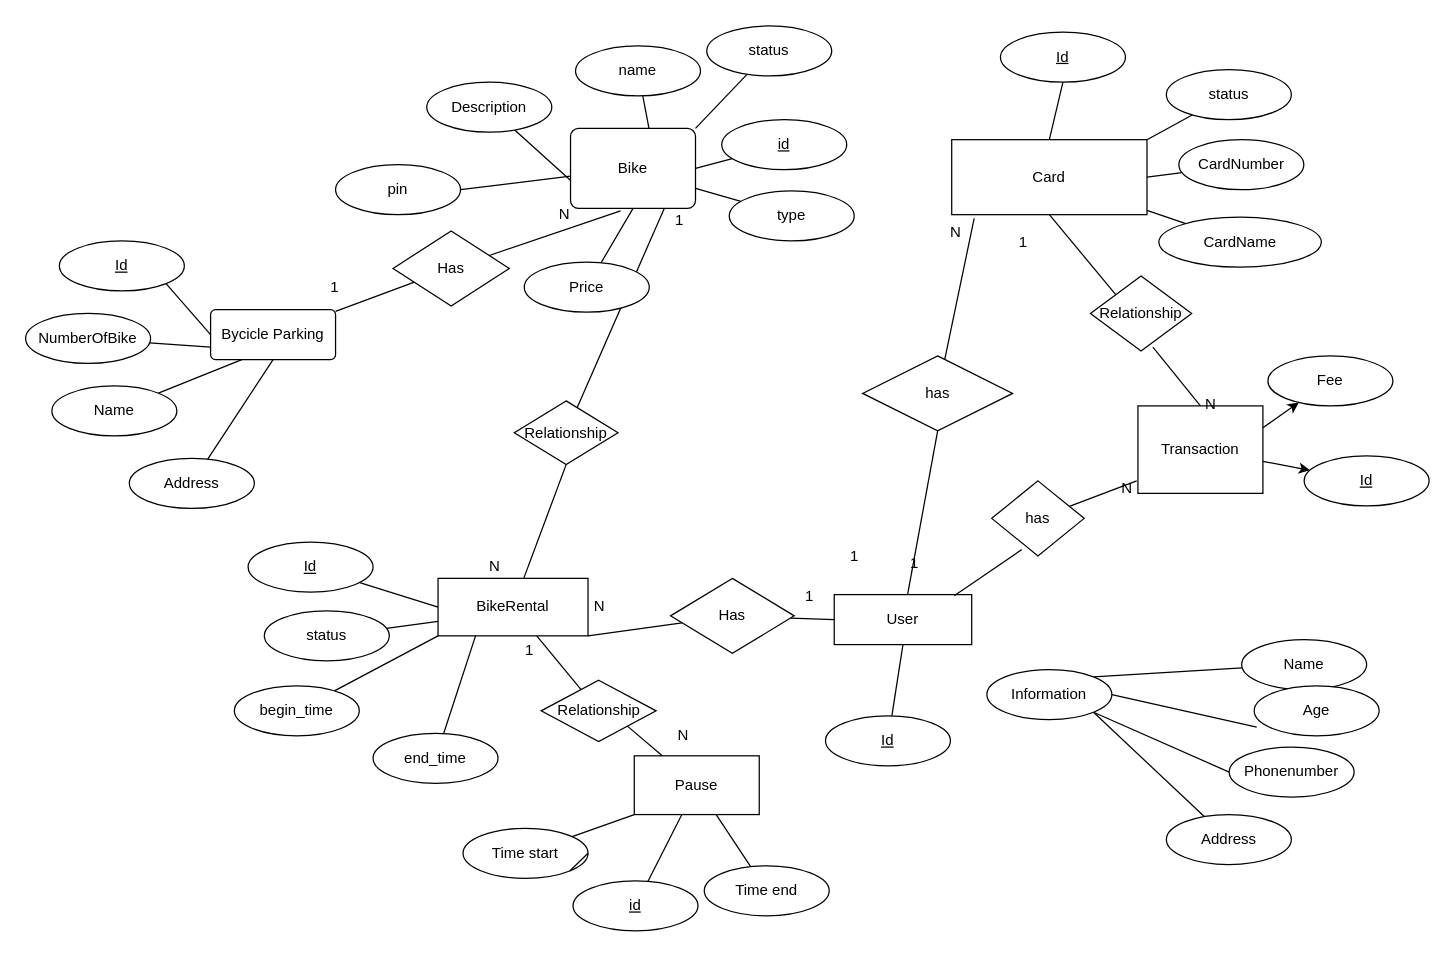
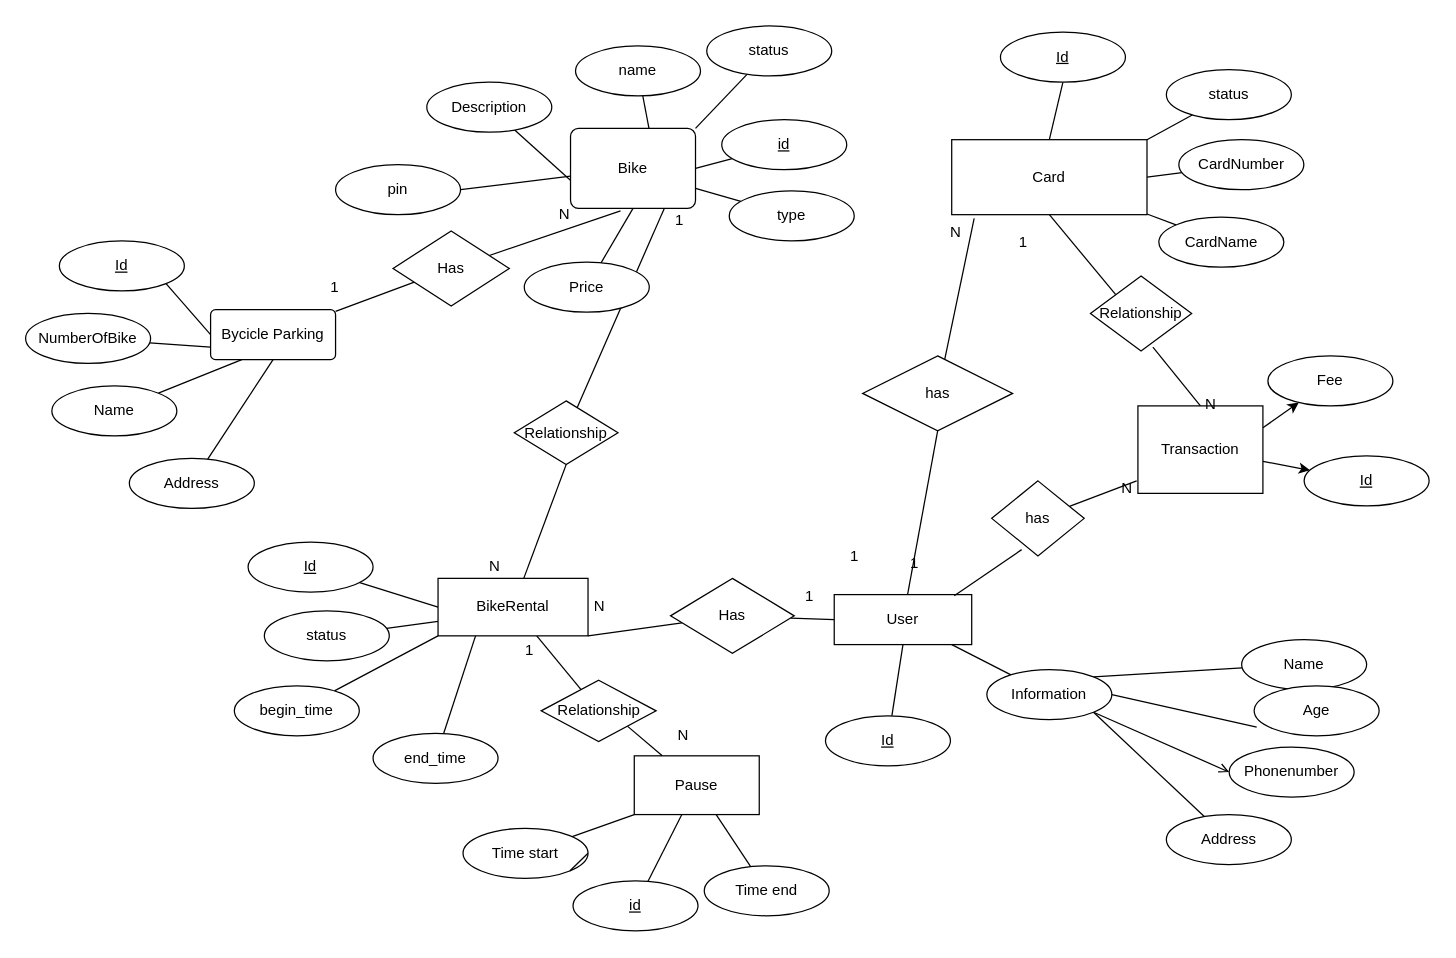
(1240, 242) -> (1222, 242)
none -> (982, 660)
(1225, 770) -> (1224, 770)
